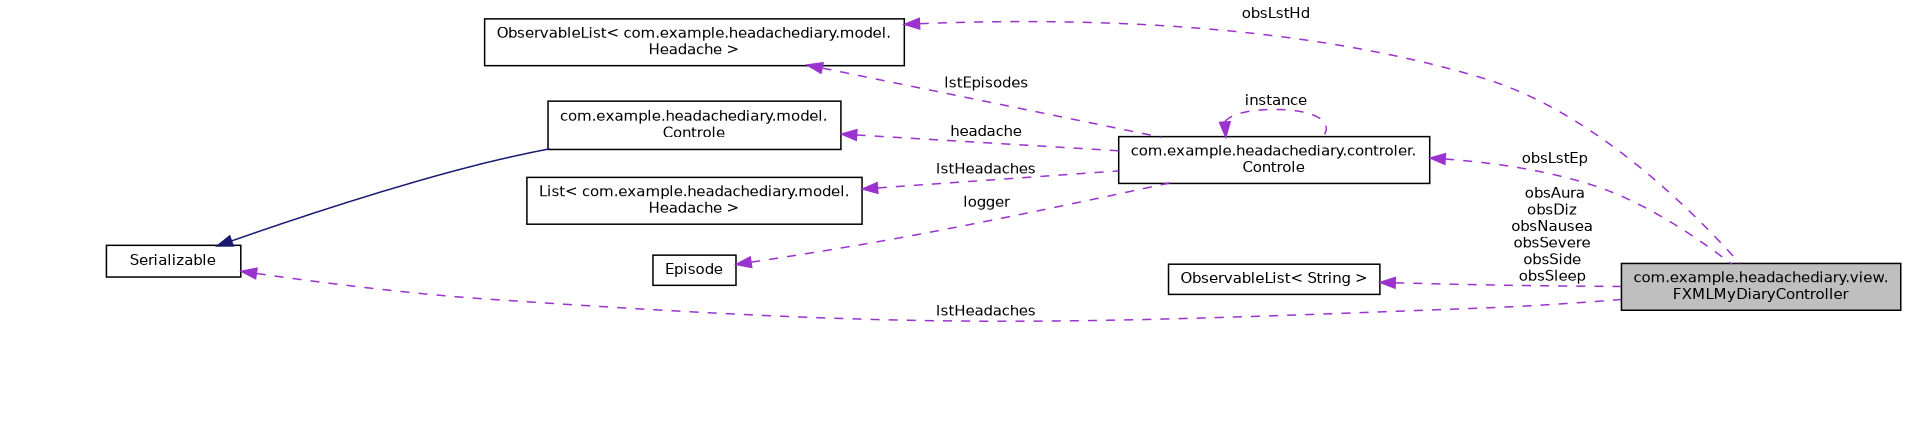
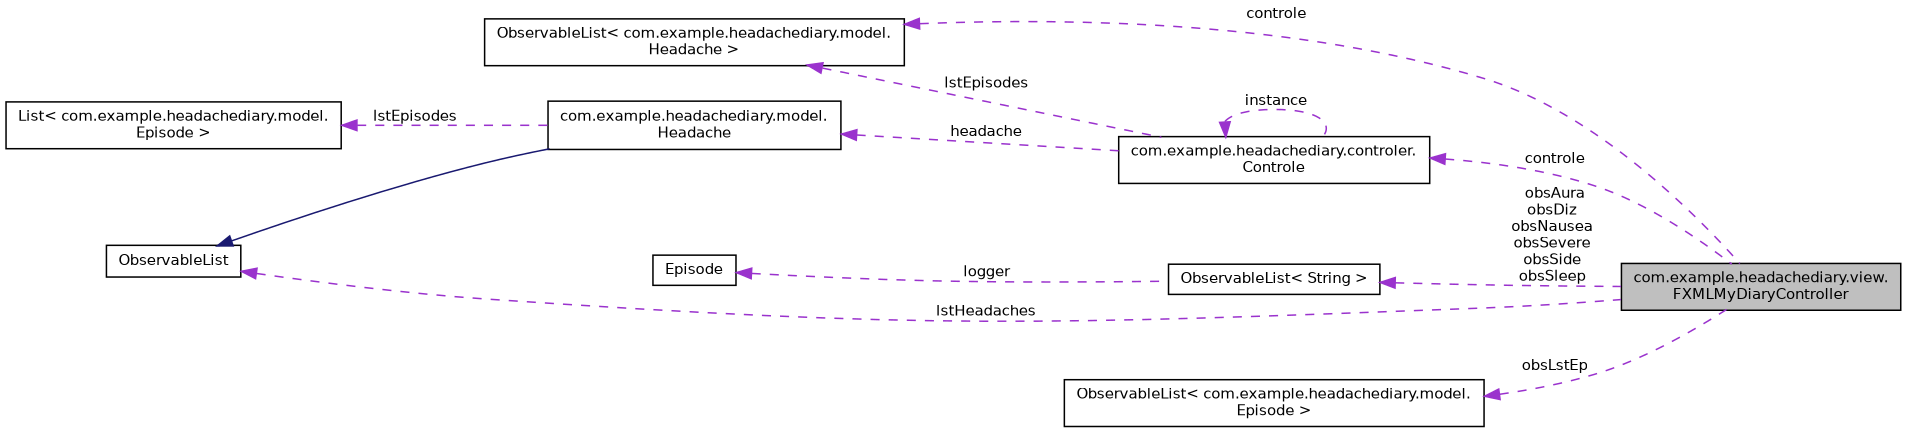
(1274, 14) -> (1274, 14)
none -> (174, 125)
(694, 125) -> (694, 125)
(1553, 159) -> (1553, 159)
(694, 201) -> none
(962, 226) -> (960, 281)
(174, 261) -> (174, 261)
none -> (1274, 403)
